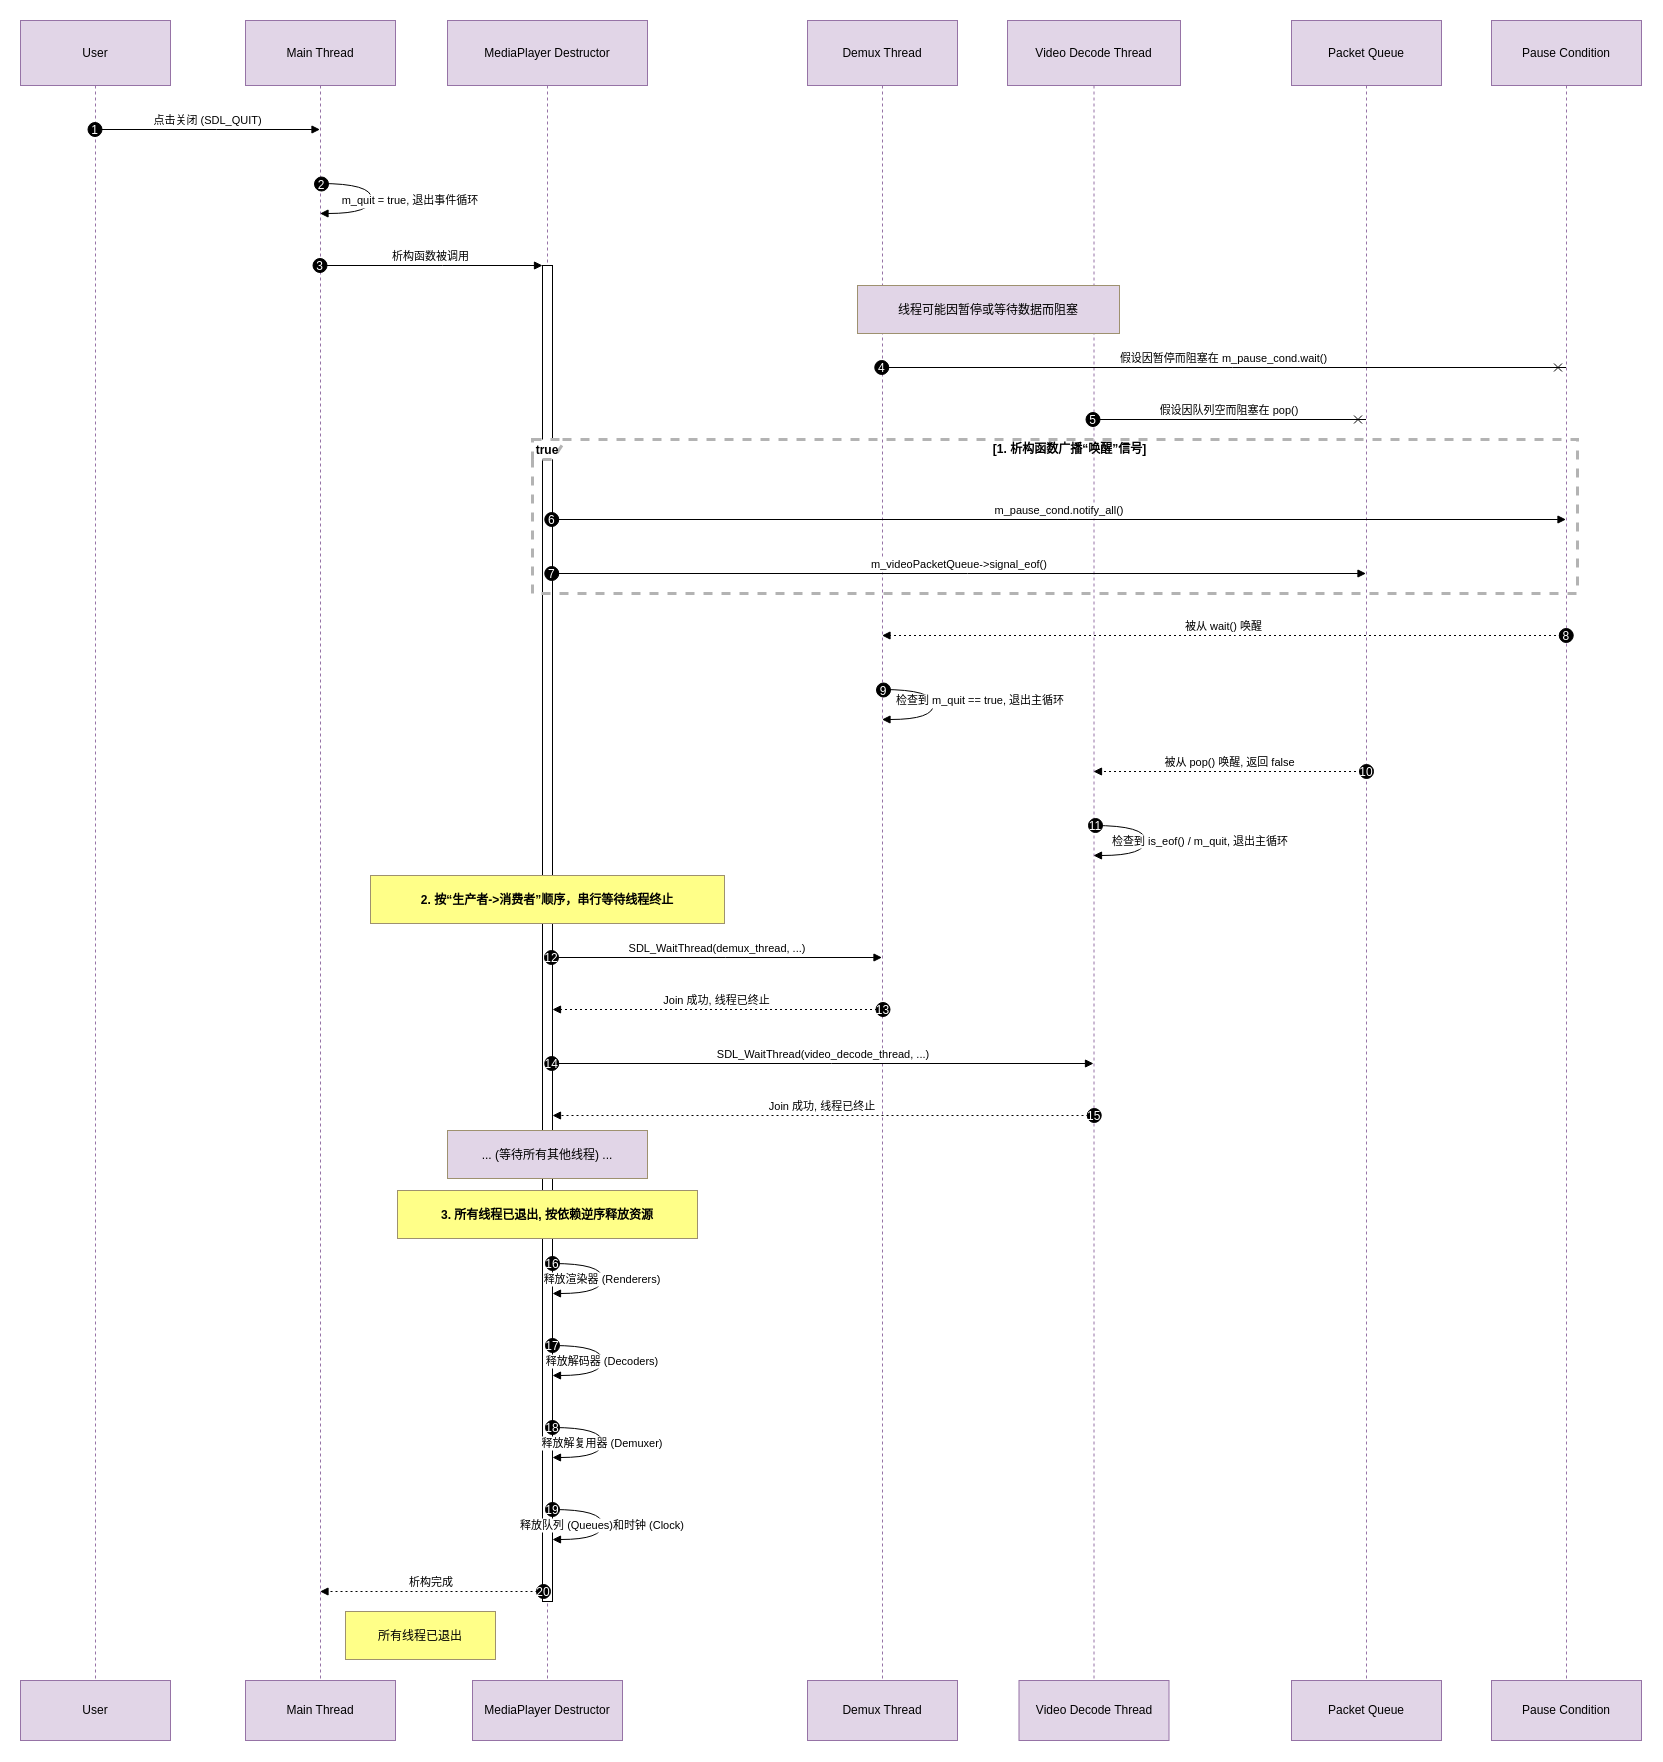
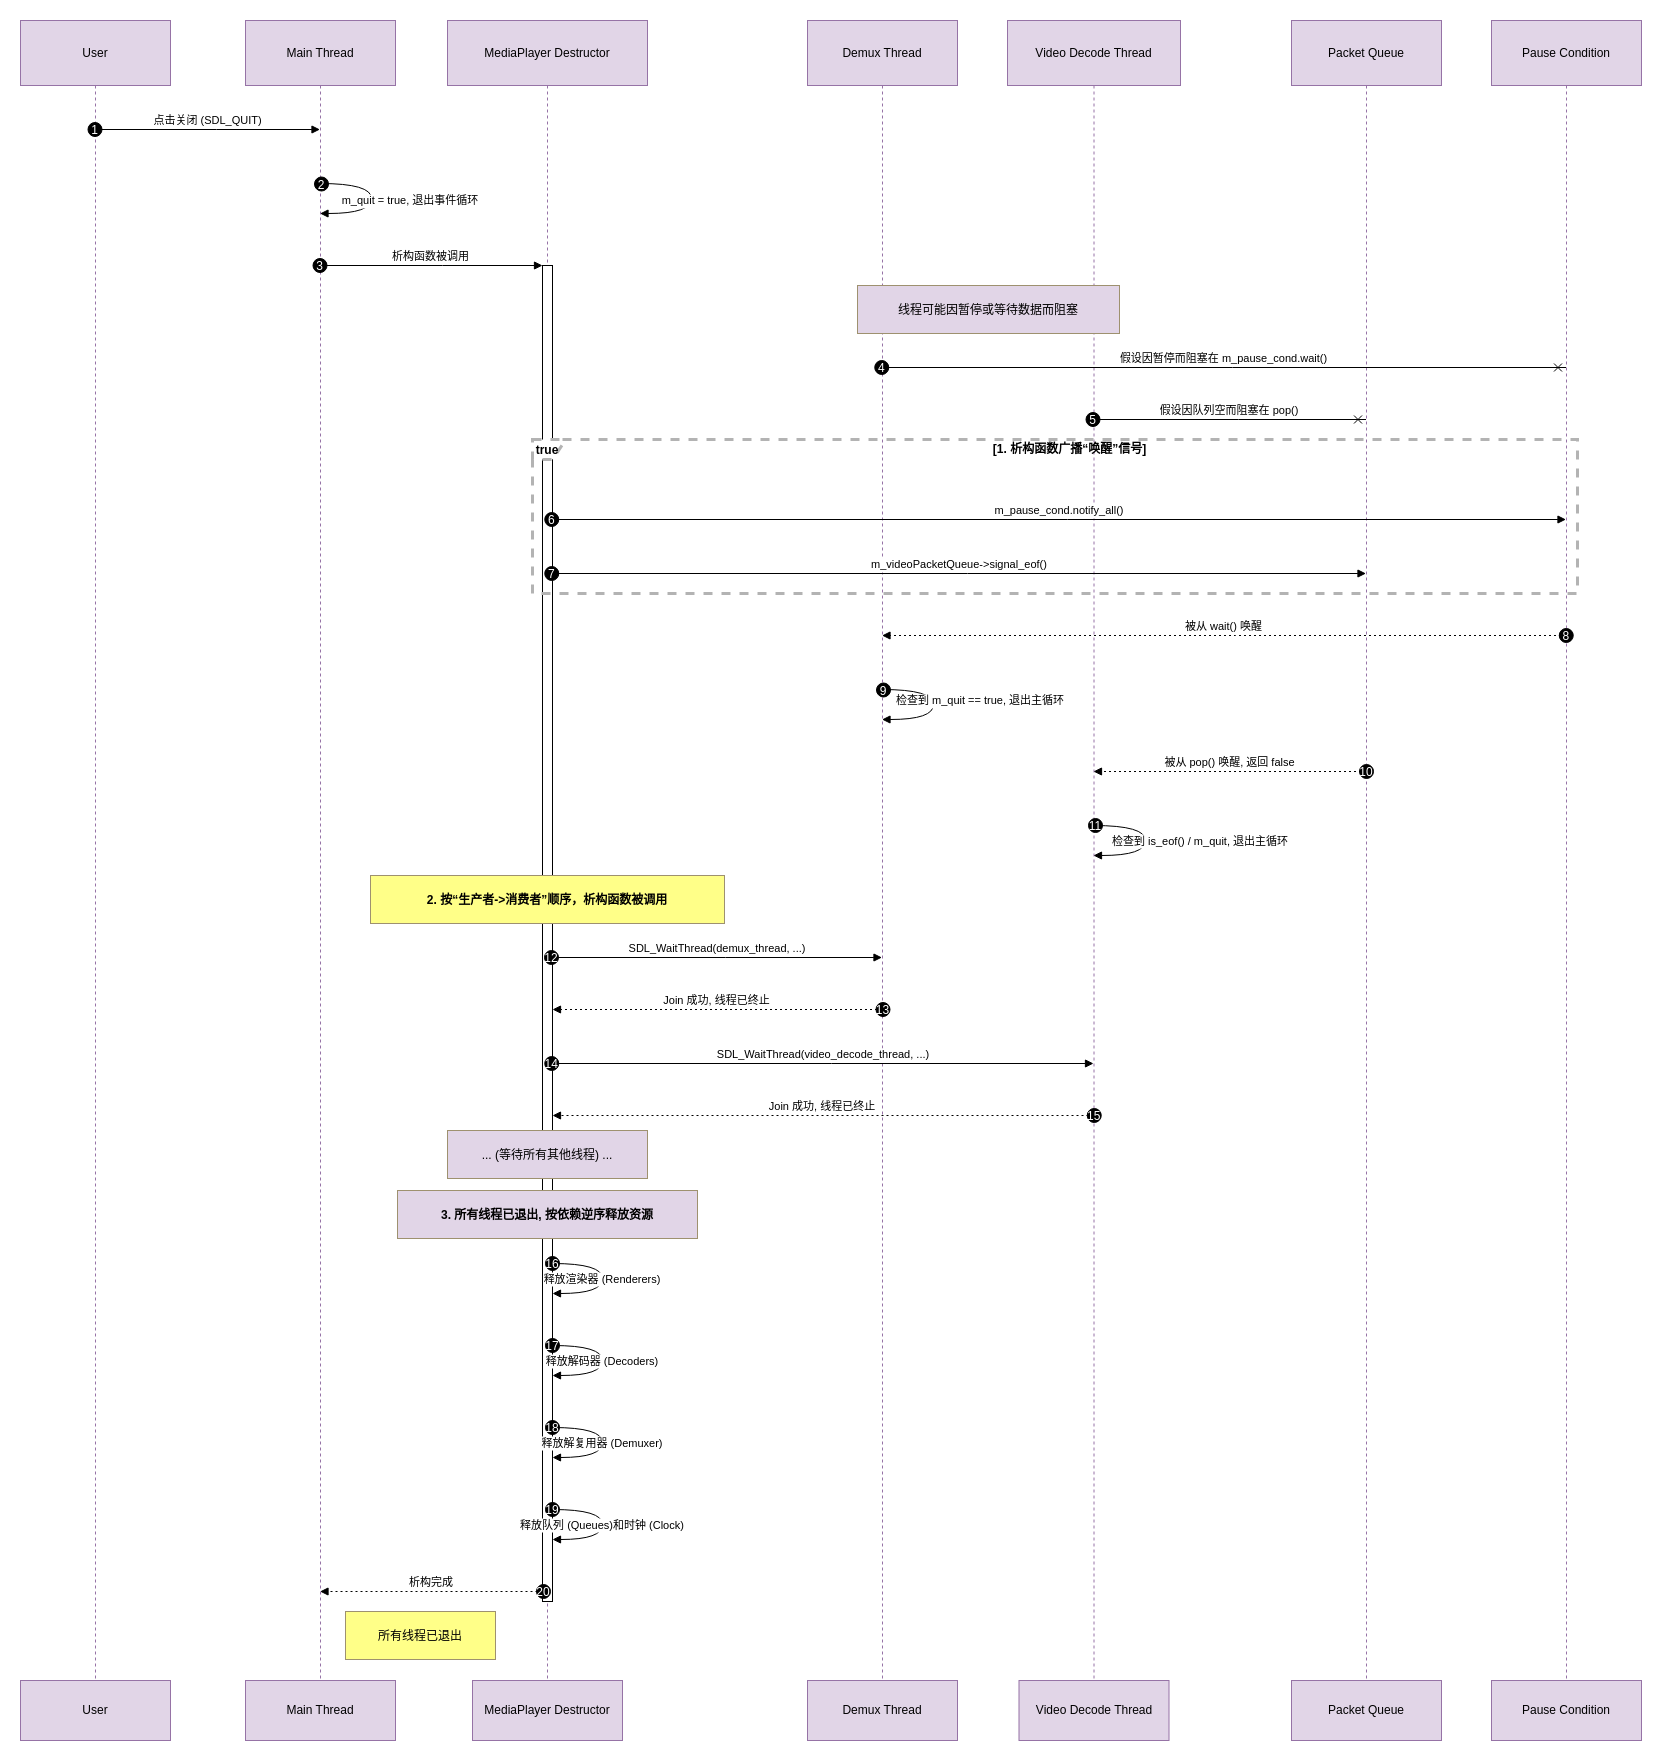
(547, 900) -> (547, 900)
(548, 1215) -> (548, 1215)
